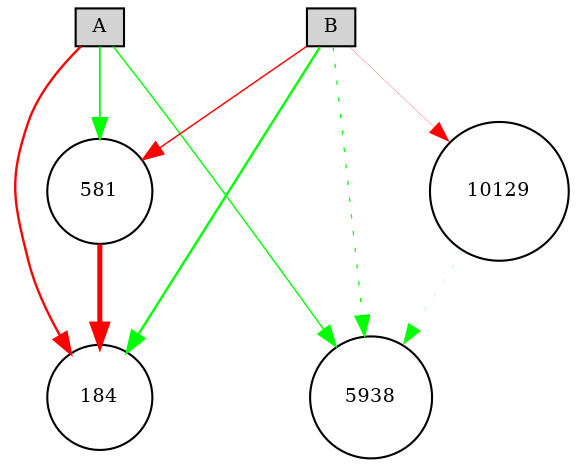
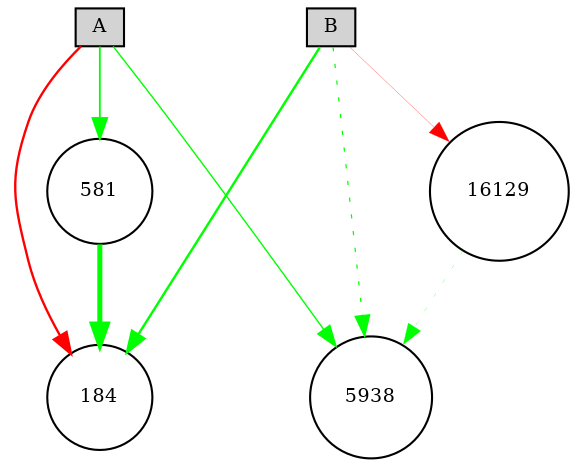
(233, 97) -> none
(499, 191) -> (499, 191)
(100, 284) -> (100, 284)
